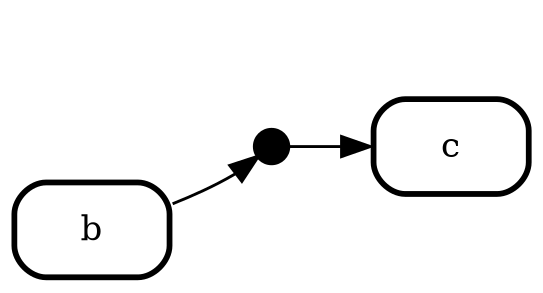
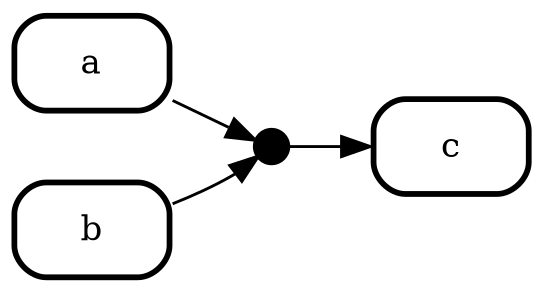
none -> (92, 63)
